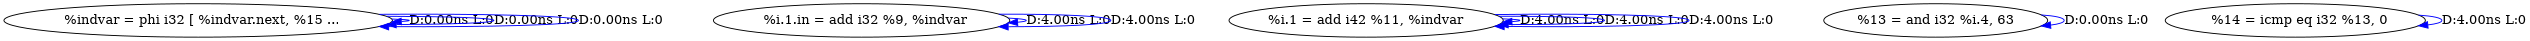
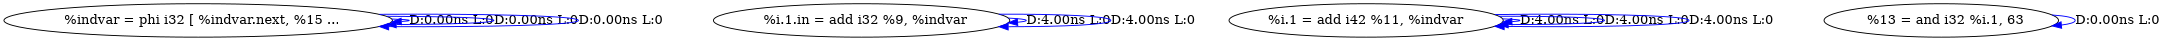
(1936, 20) -> (1941, 20)
(2295, 20) -> none
